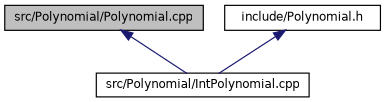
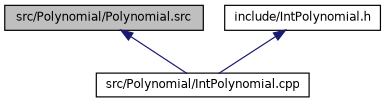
(104, 18) -> (104, 18)
(303, 18) -> (303, 18)
